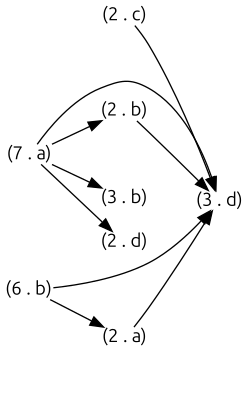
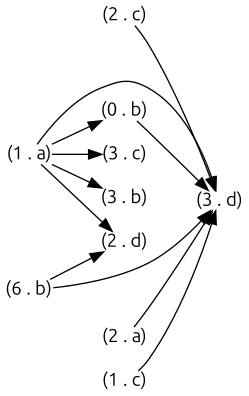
(125, 111) -> (125, 111)
(29, 154) -> (29, 154)
none -> (125, 154)
(71, 310) -> (71, 269)
none -> (125, 381)
